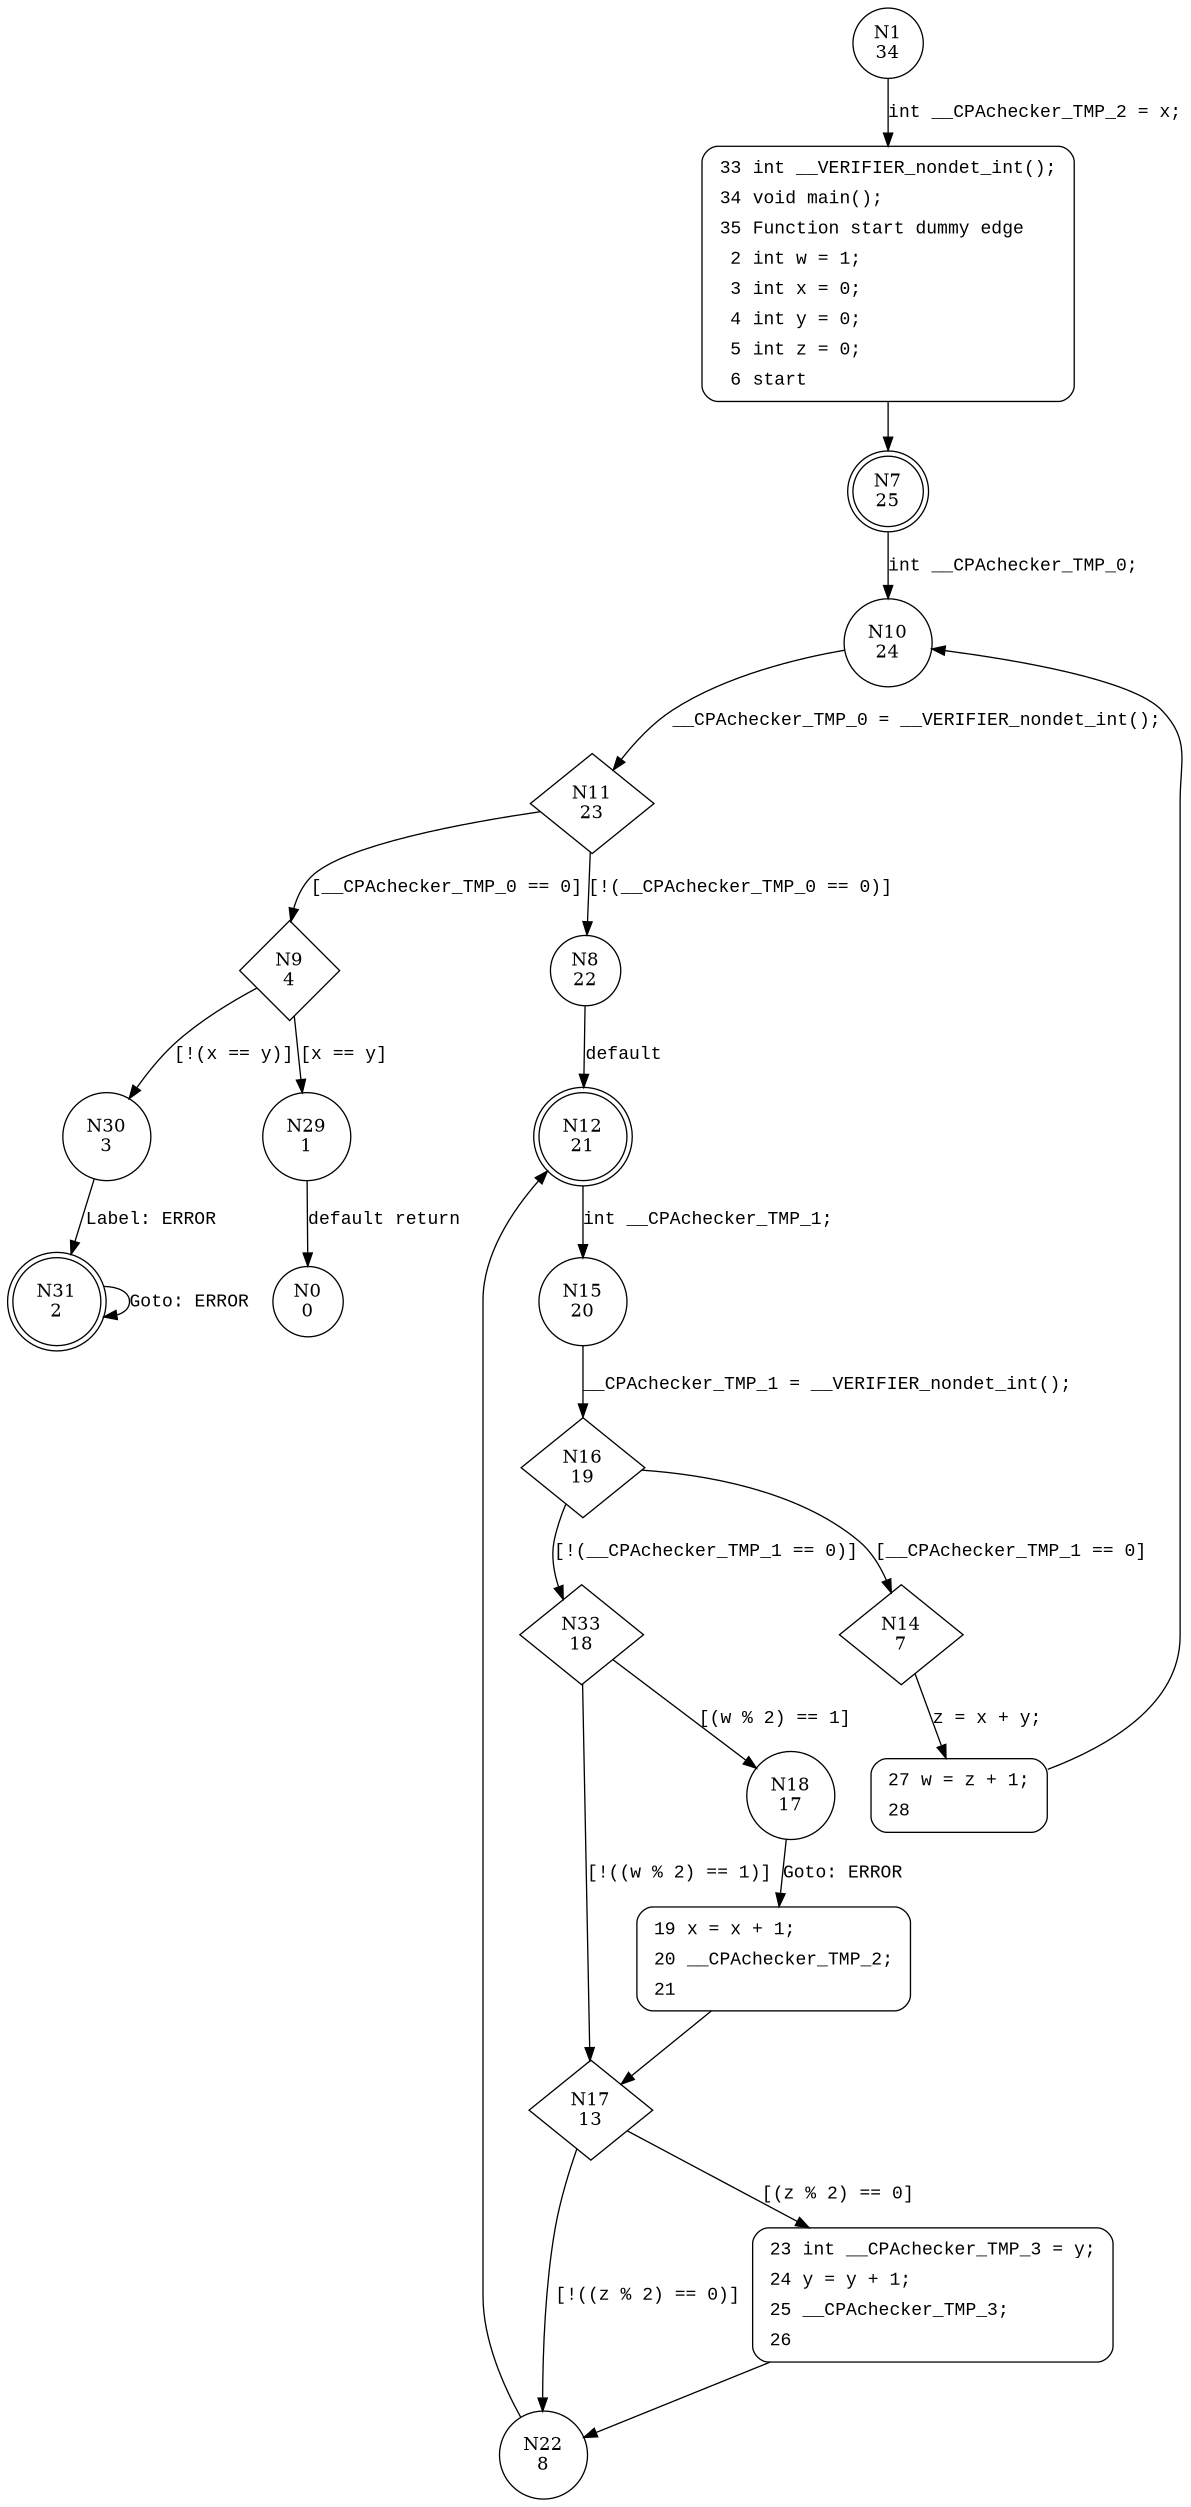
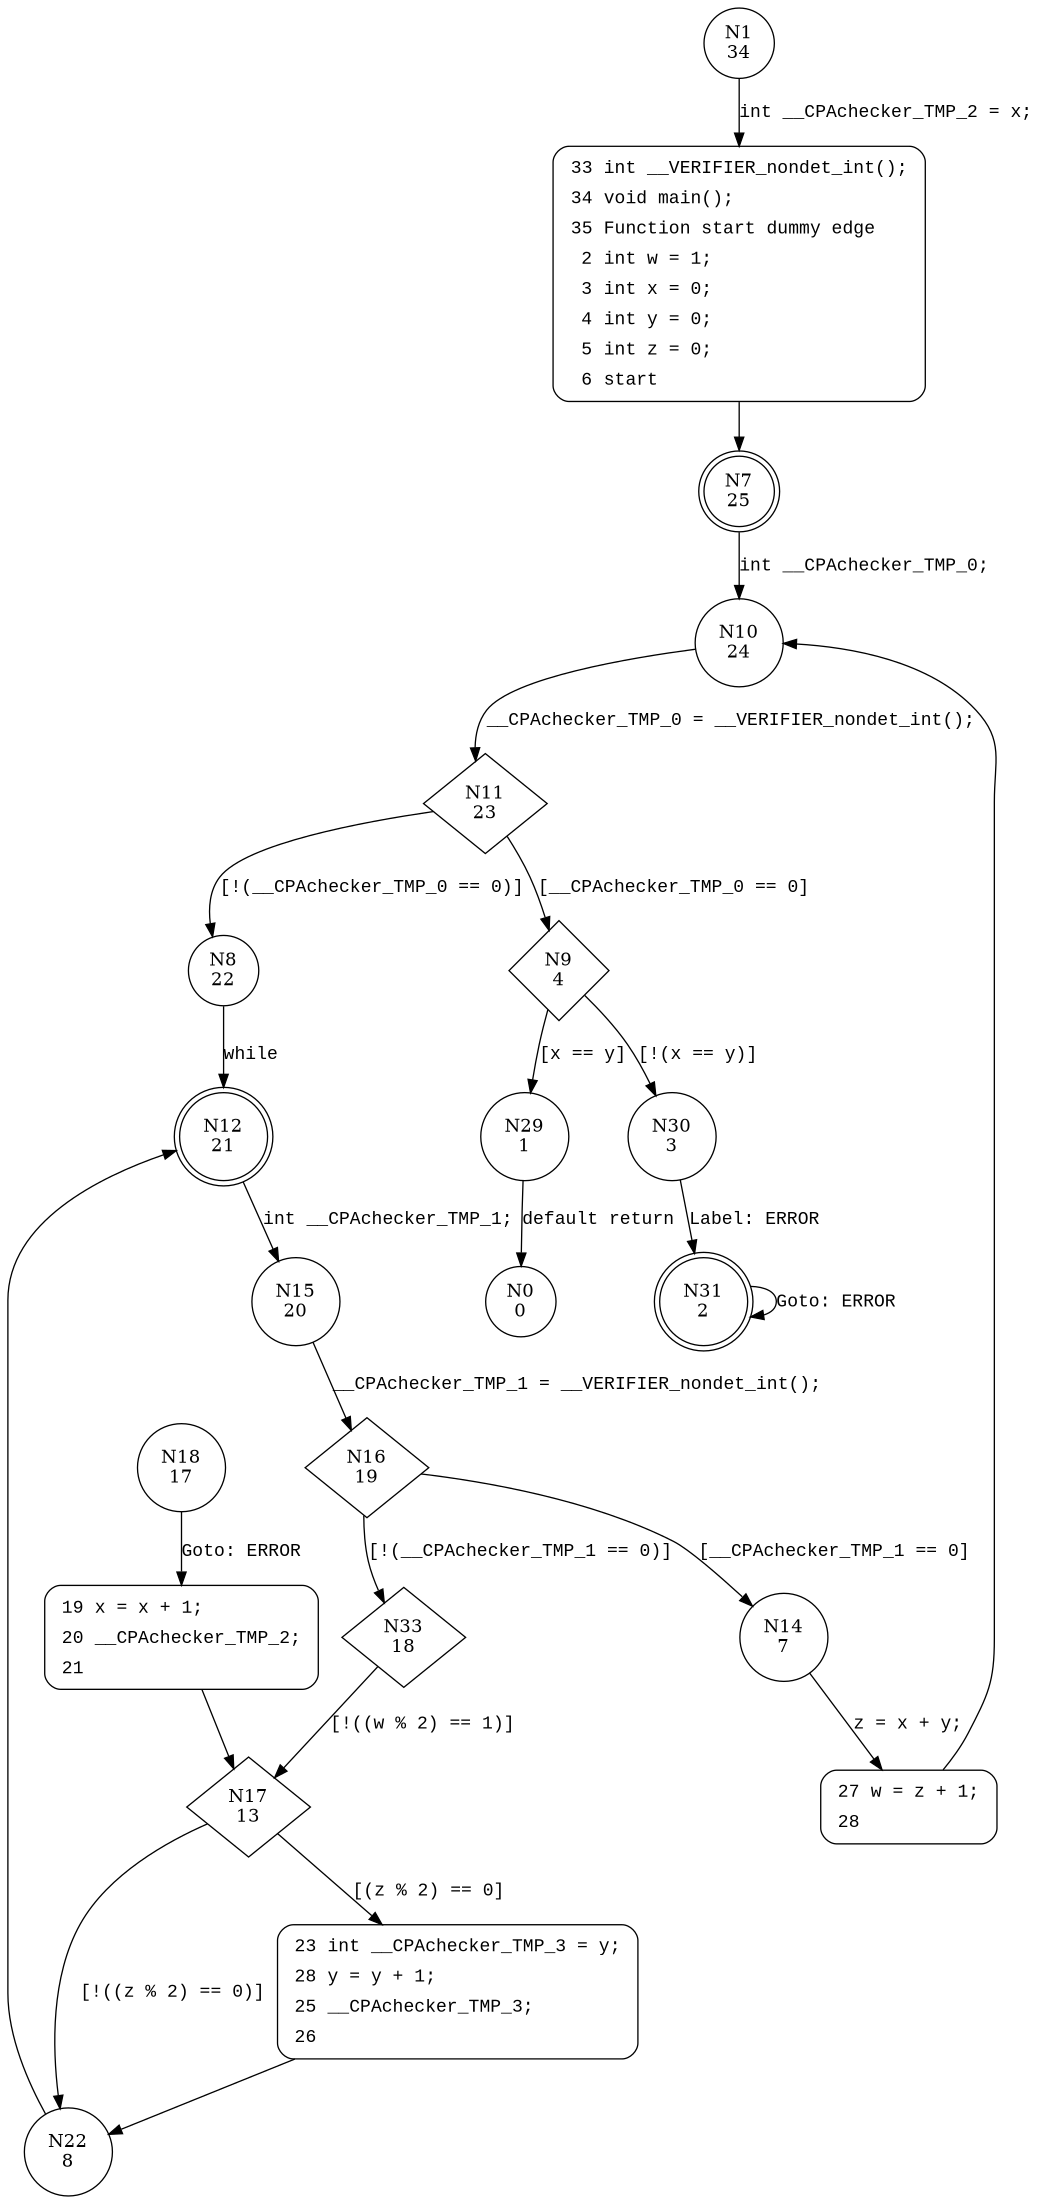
(624, 1054) -> (251, 1054)
(901, 1635) -> (784, 1637)
(679, 1710) -> none
(781, 2279) -> (306, 1976)
